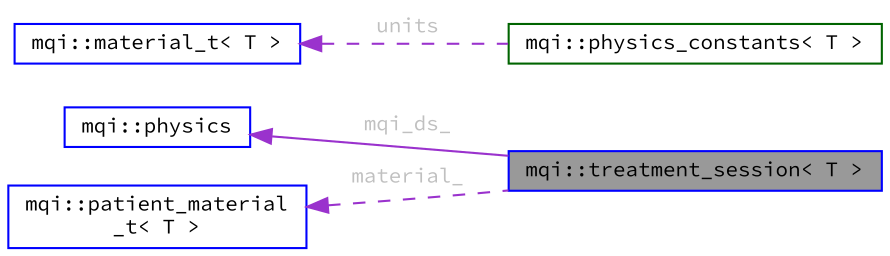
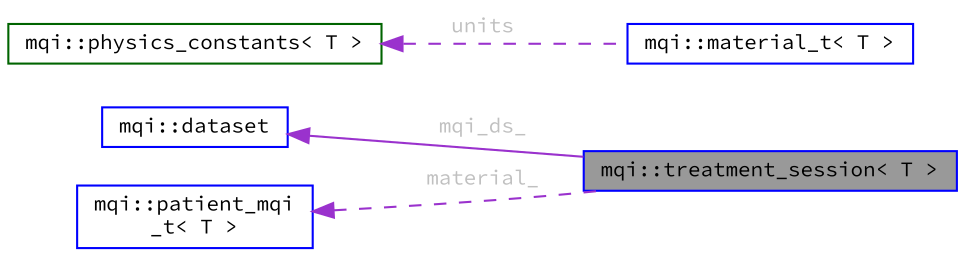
(415, 44) -> (515, 44)
(157, 127) -> (195, 127)
(157, 217) -> (195, 217)
